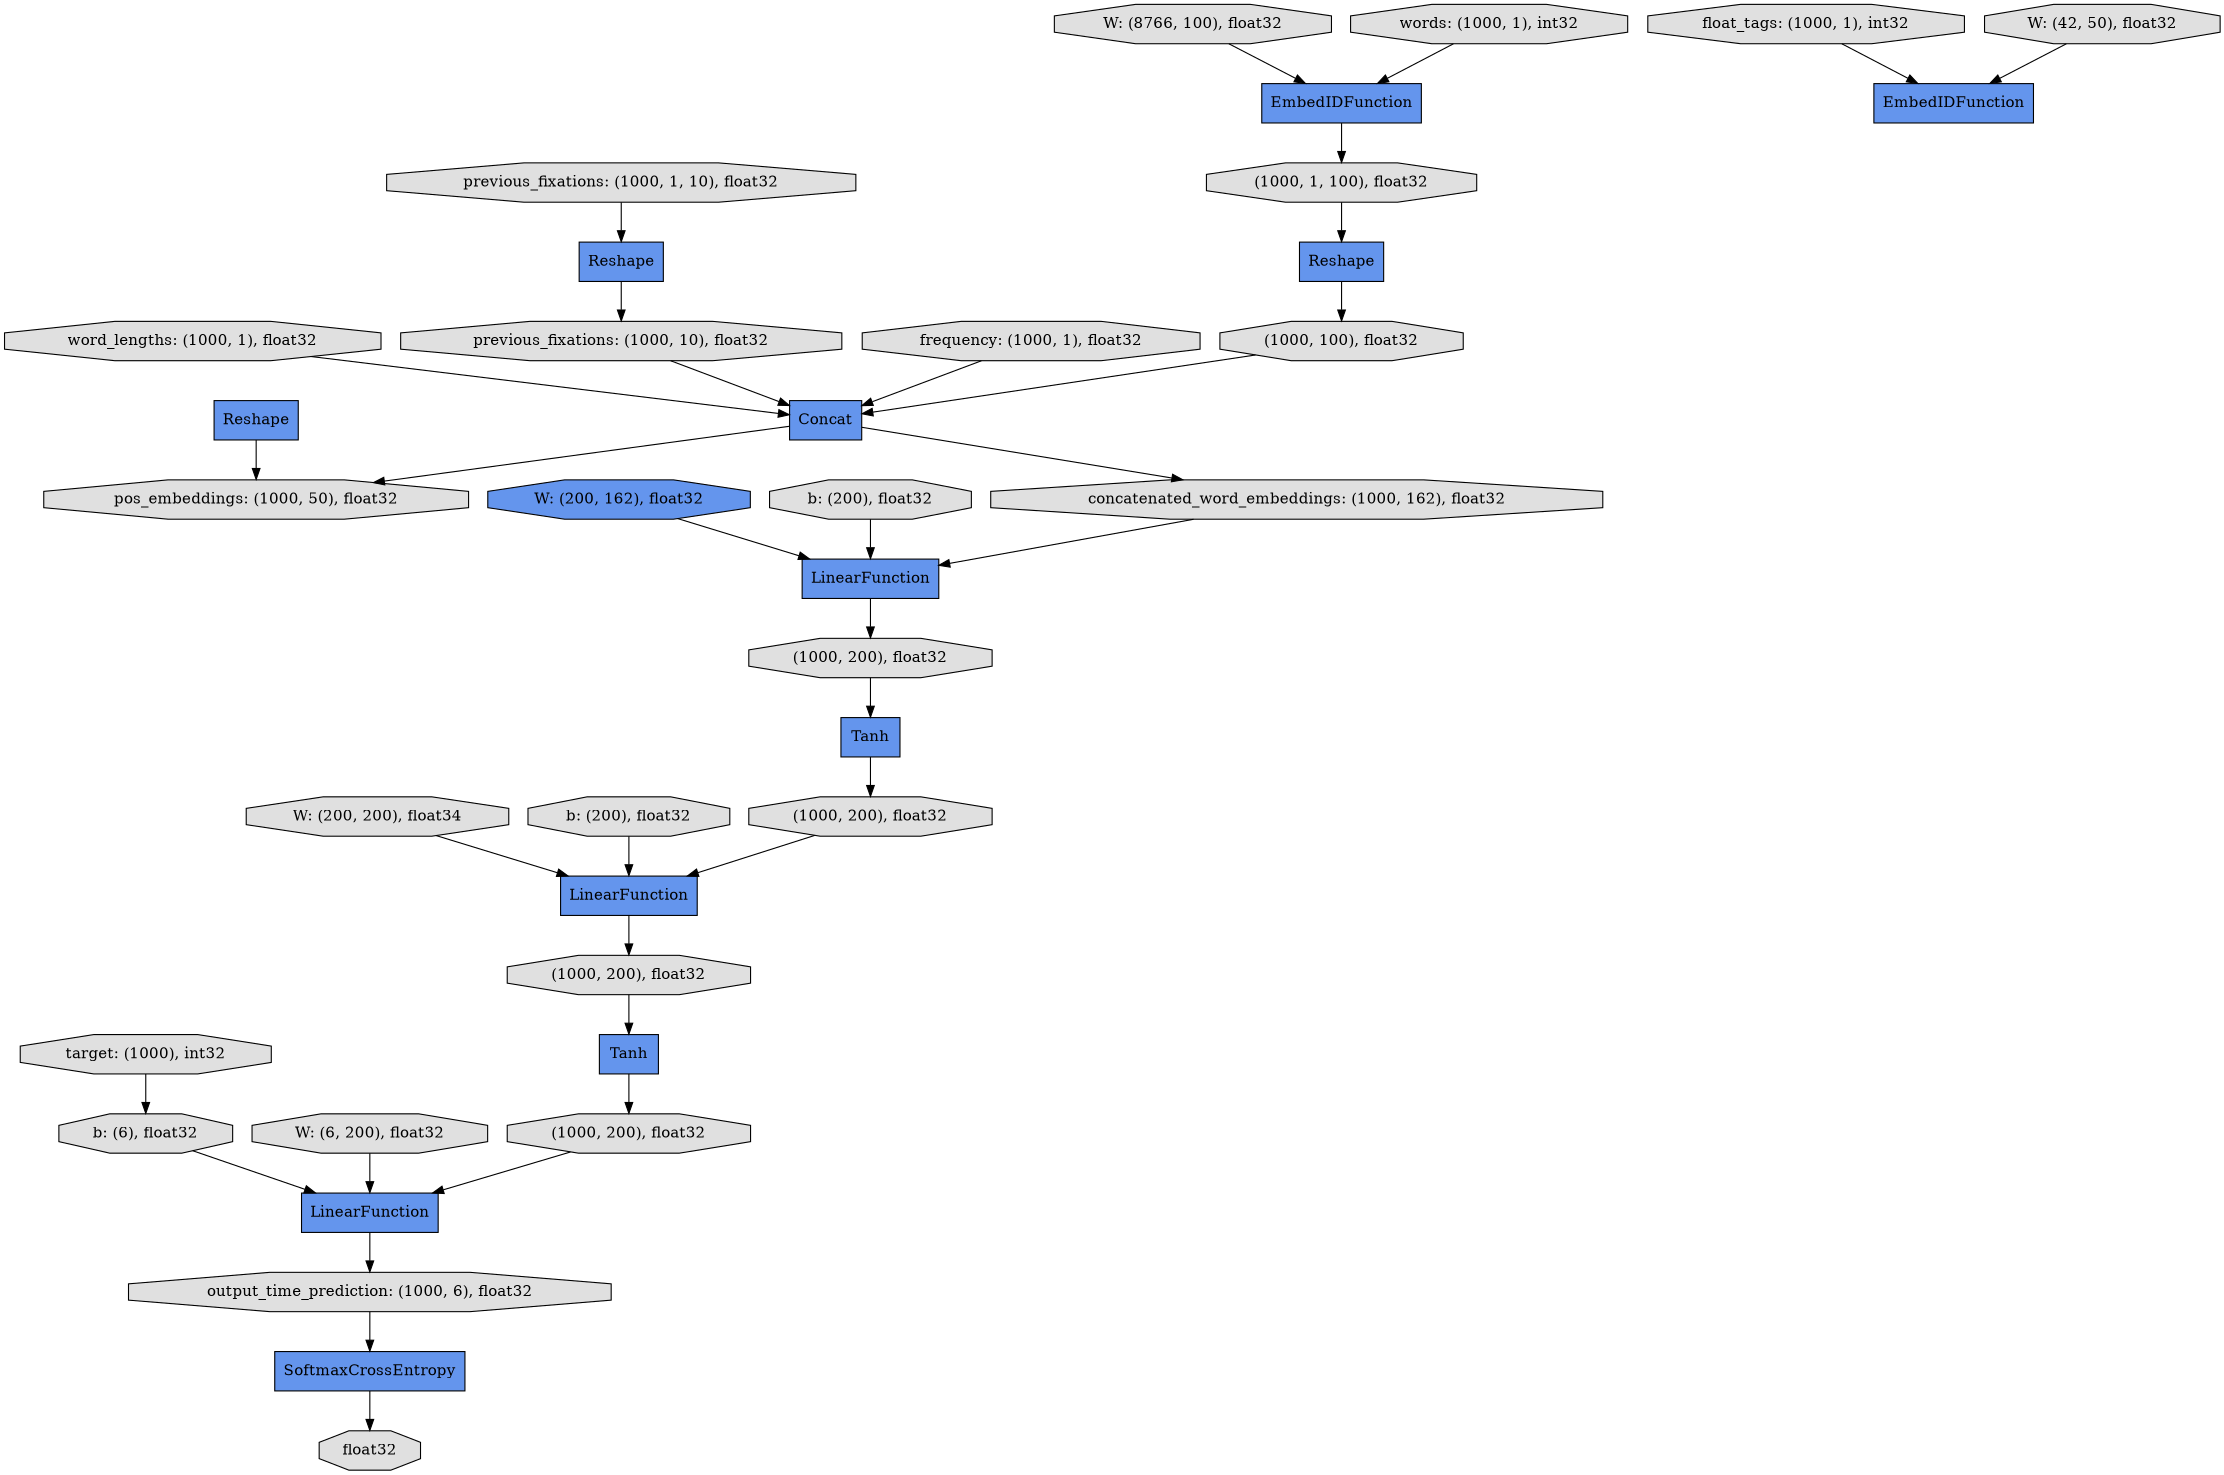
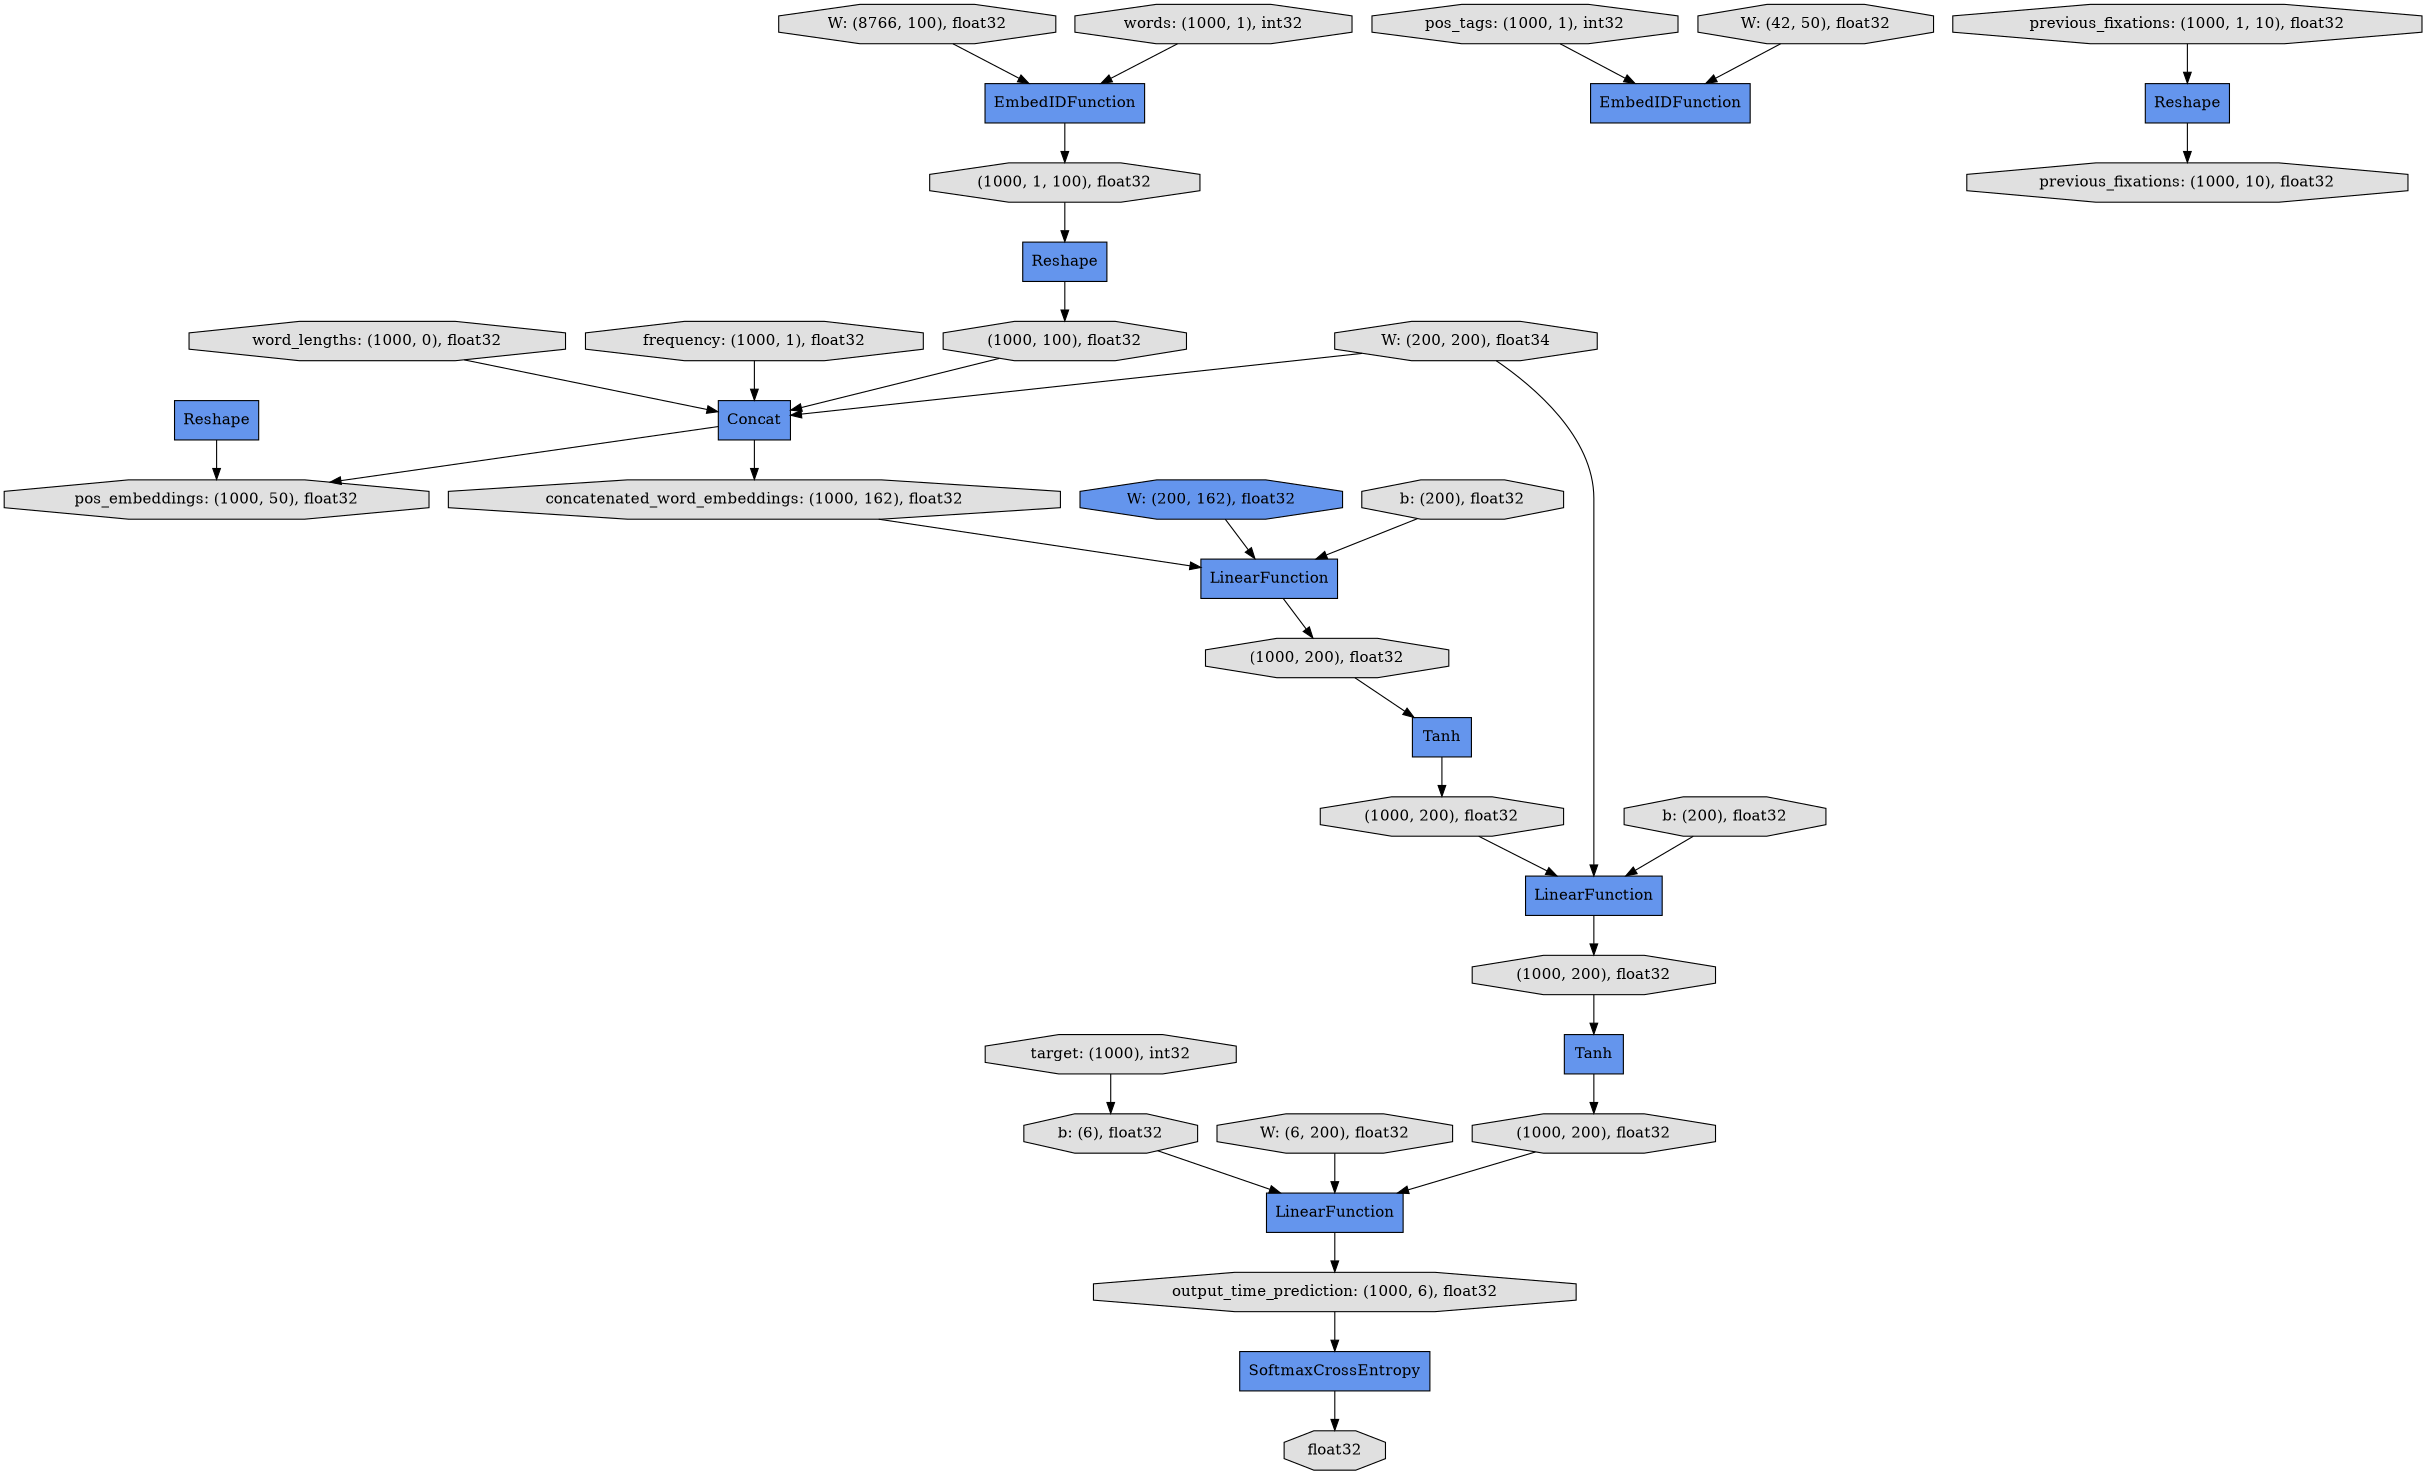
(1806, 24) -> (1525, 24)
(193, 341) -> (377, 341)
(725, 381) -> (1082, 384)
